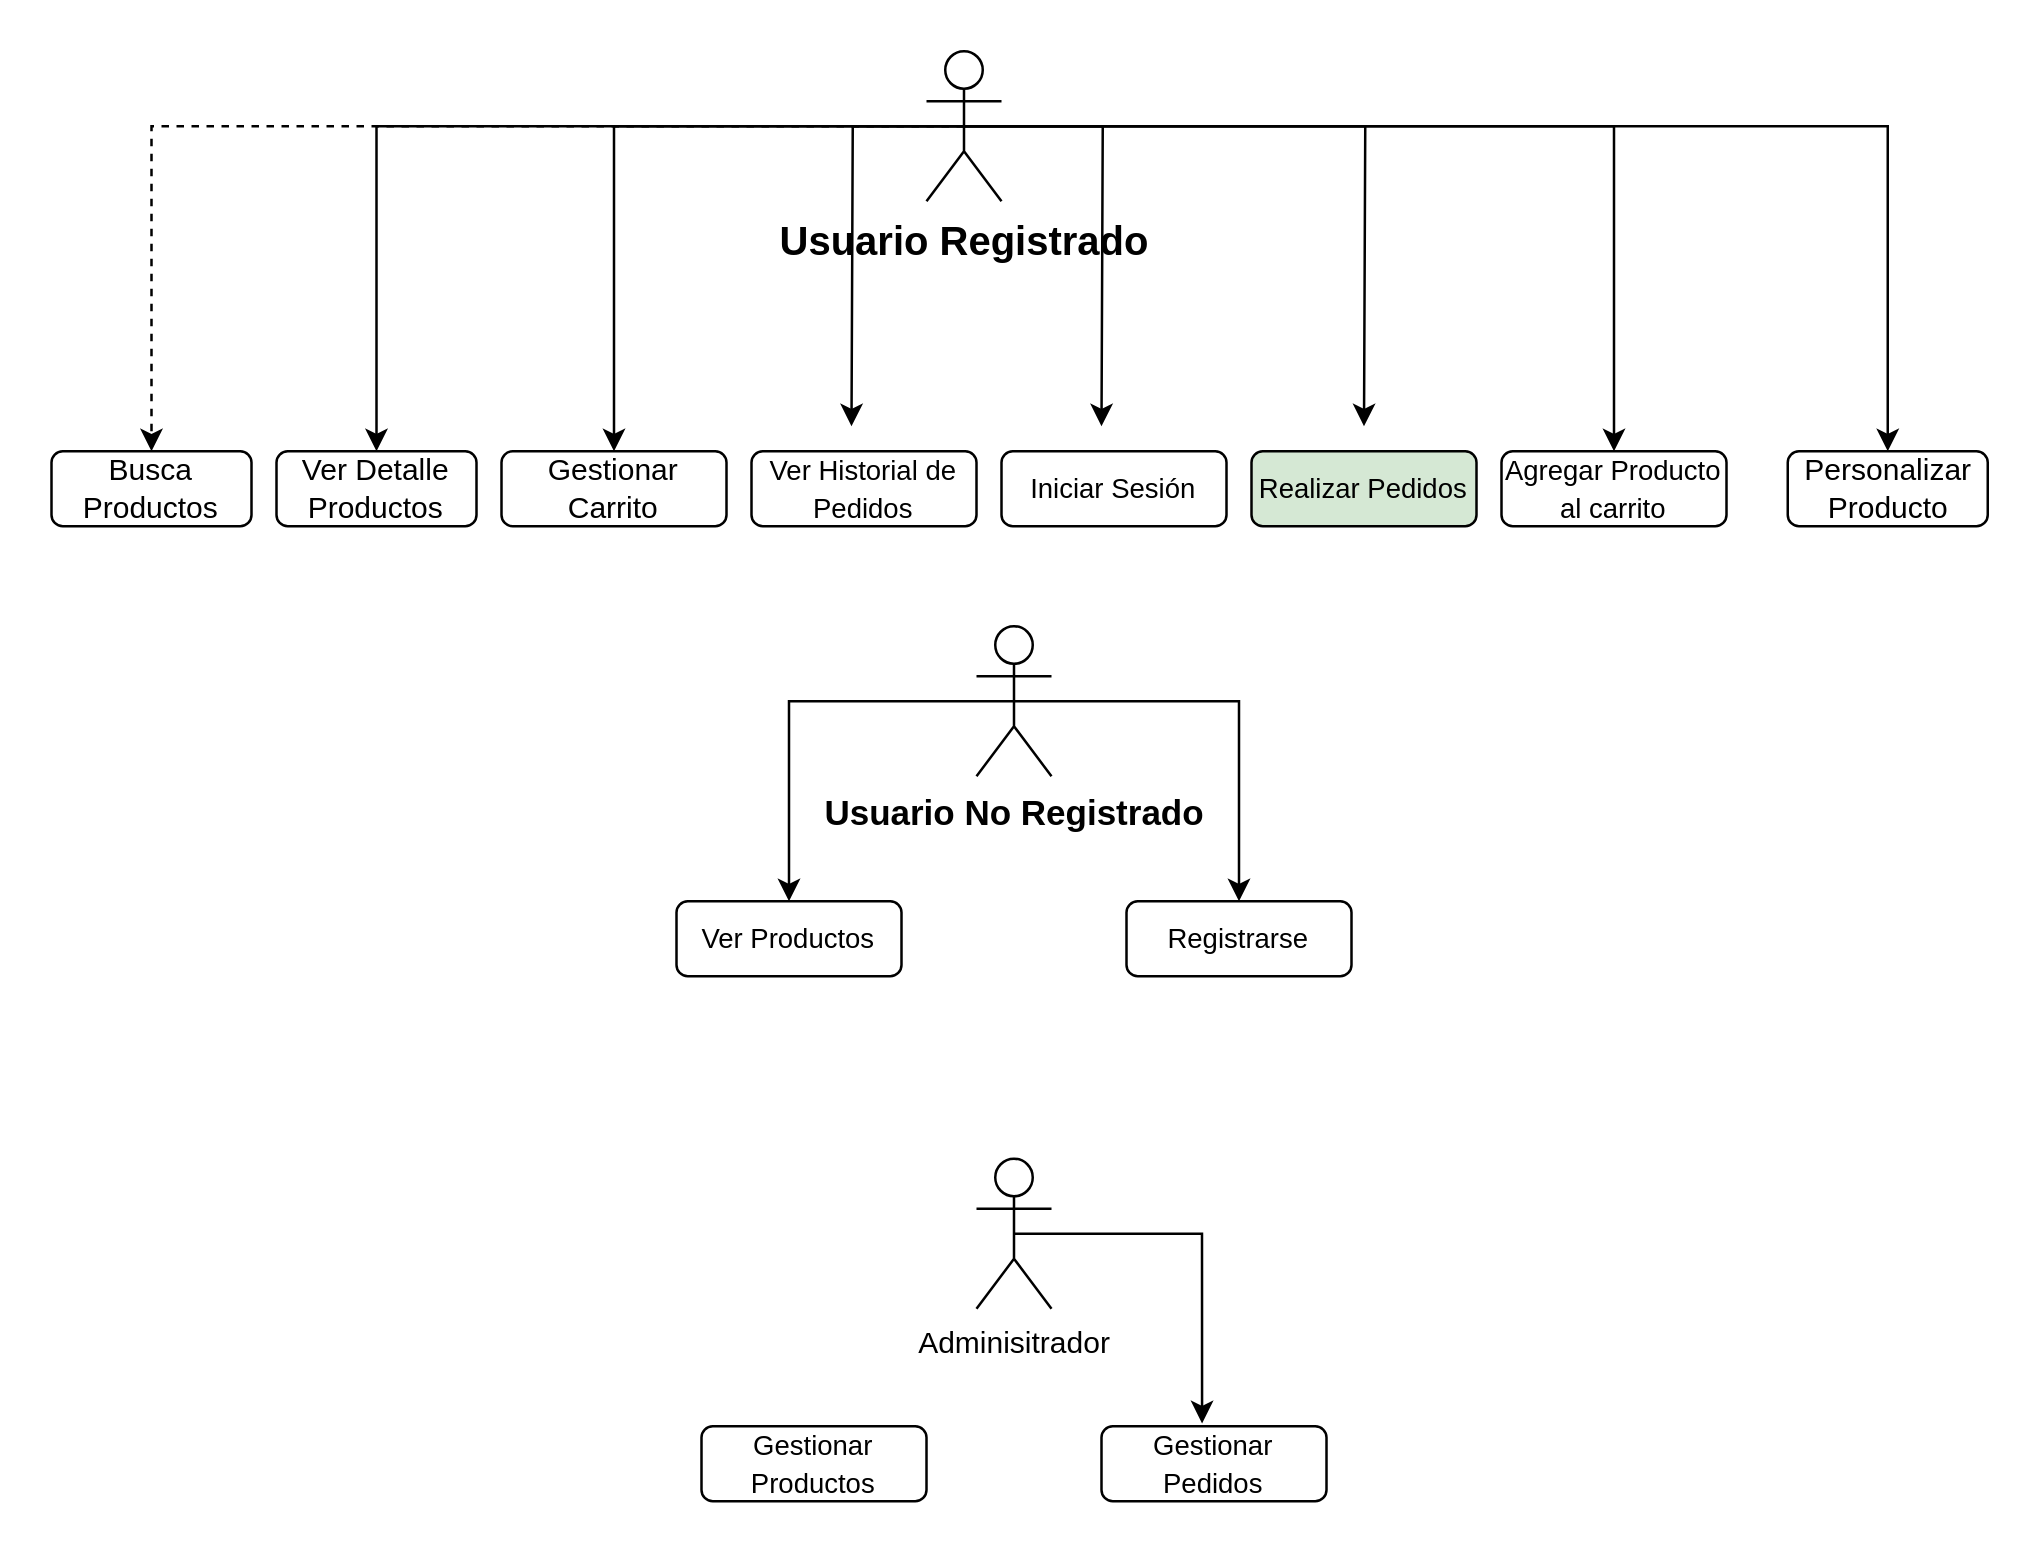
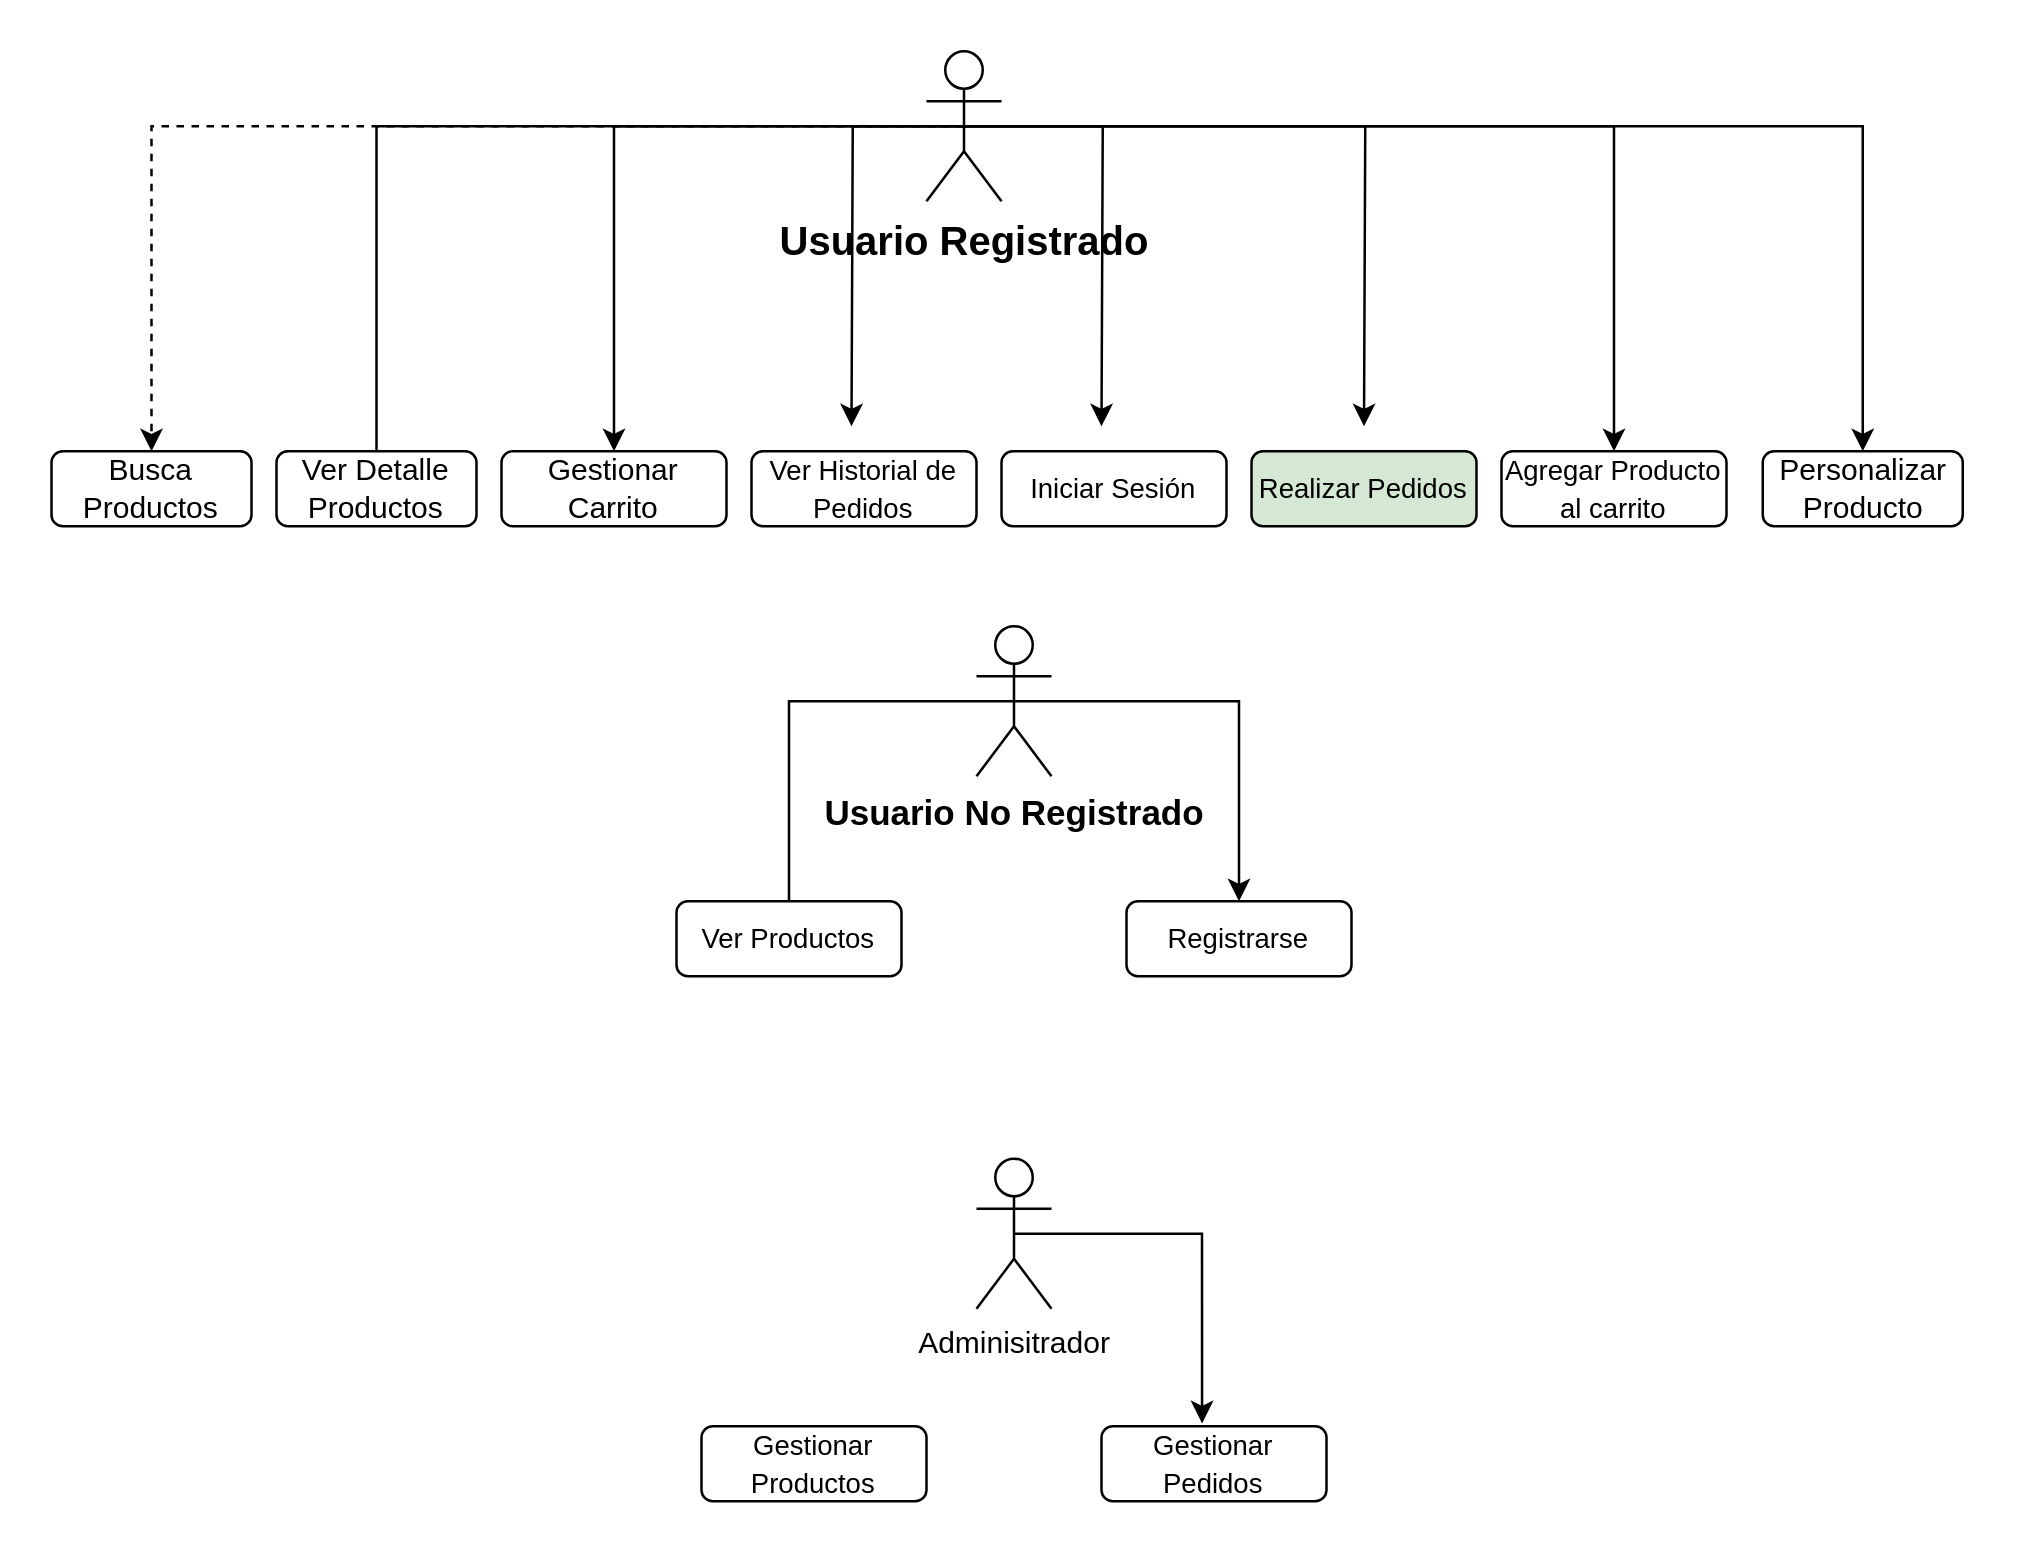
(376, 433) -> (376, 439)
(1888, 489) -> (1863, 489)
(789, 883) -> (789, 890)
